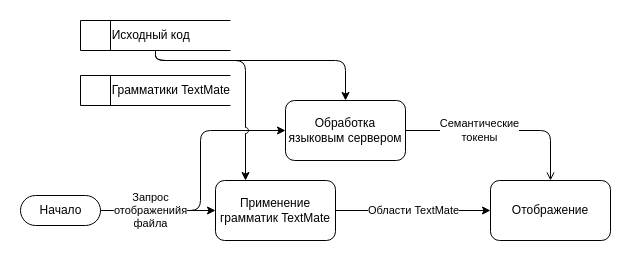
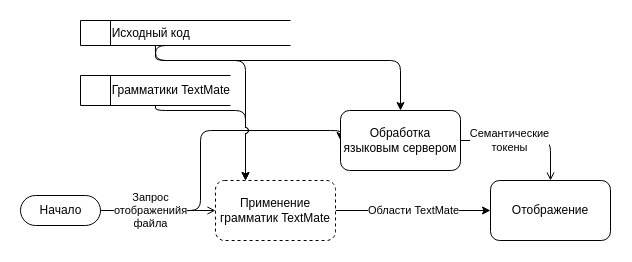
(156, 36) -> (186, 33)
none -> (197, 111)
(346, 131) -> (401, 141)
(207, 211) -> (209, 211)
(276, 211) -> (276, 211)
